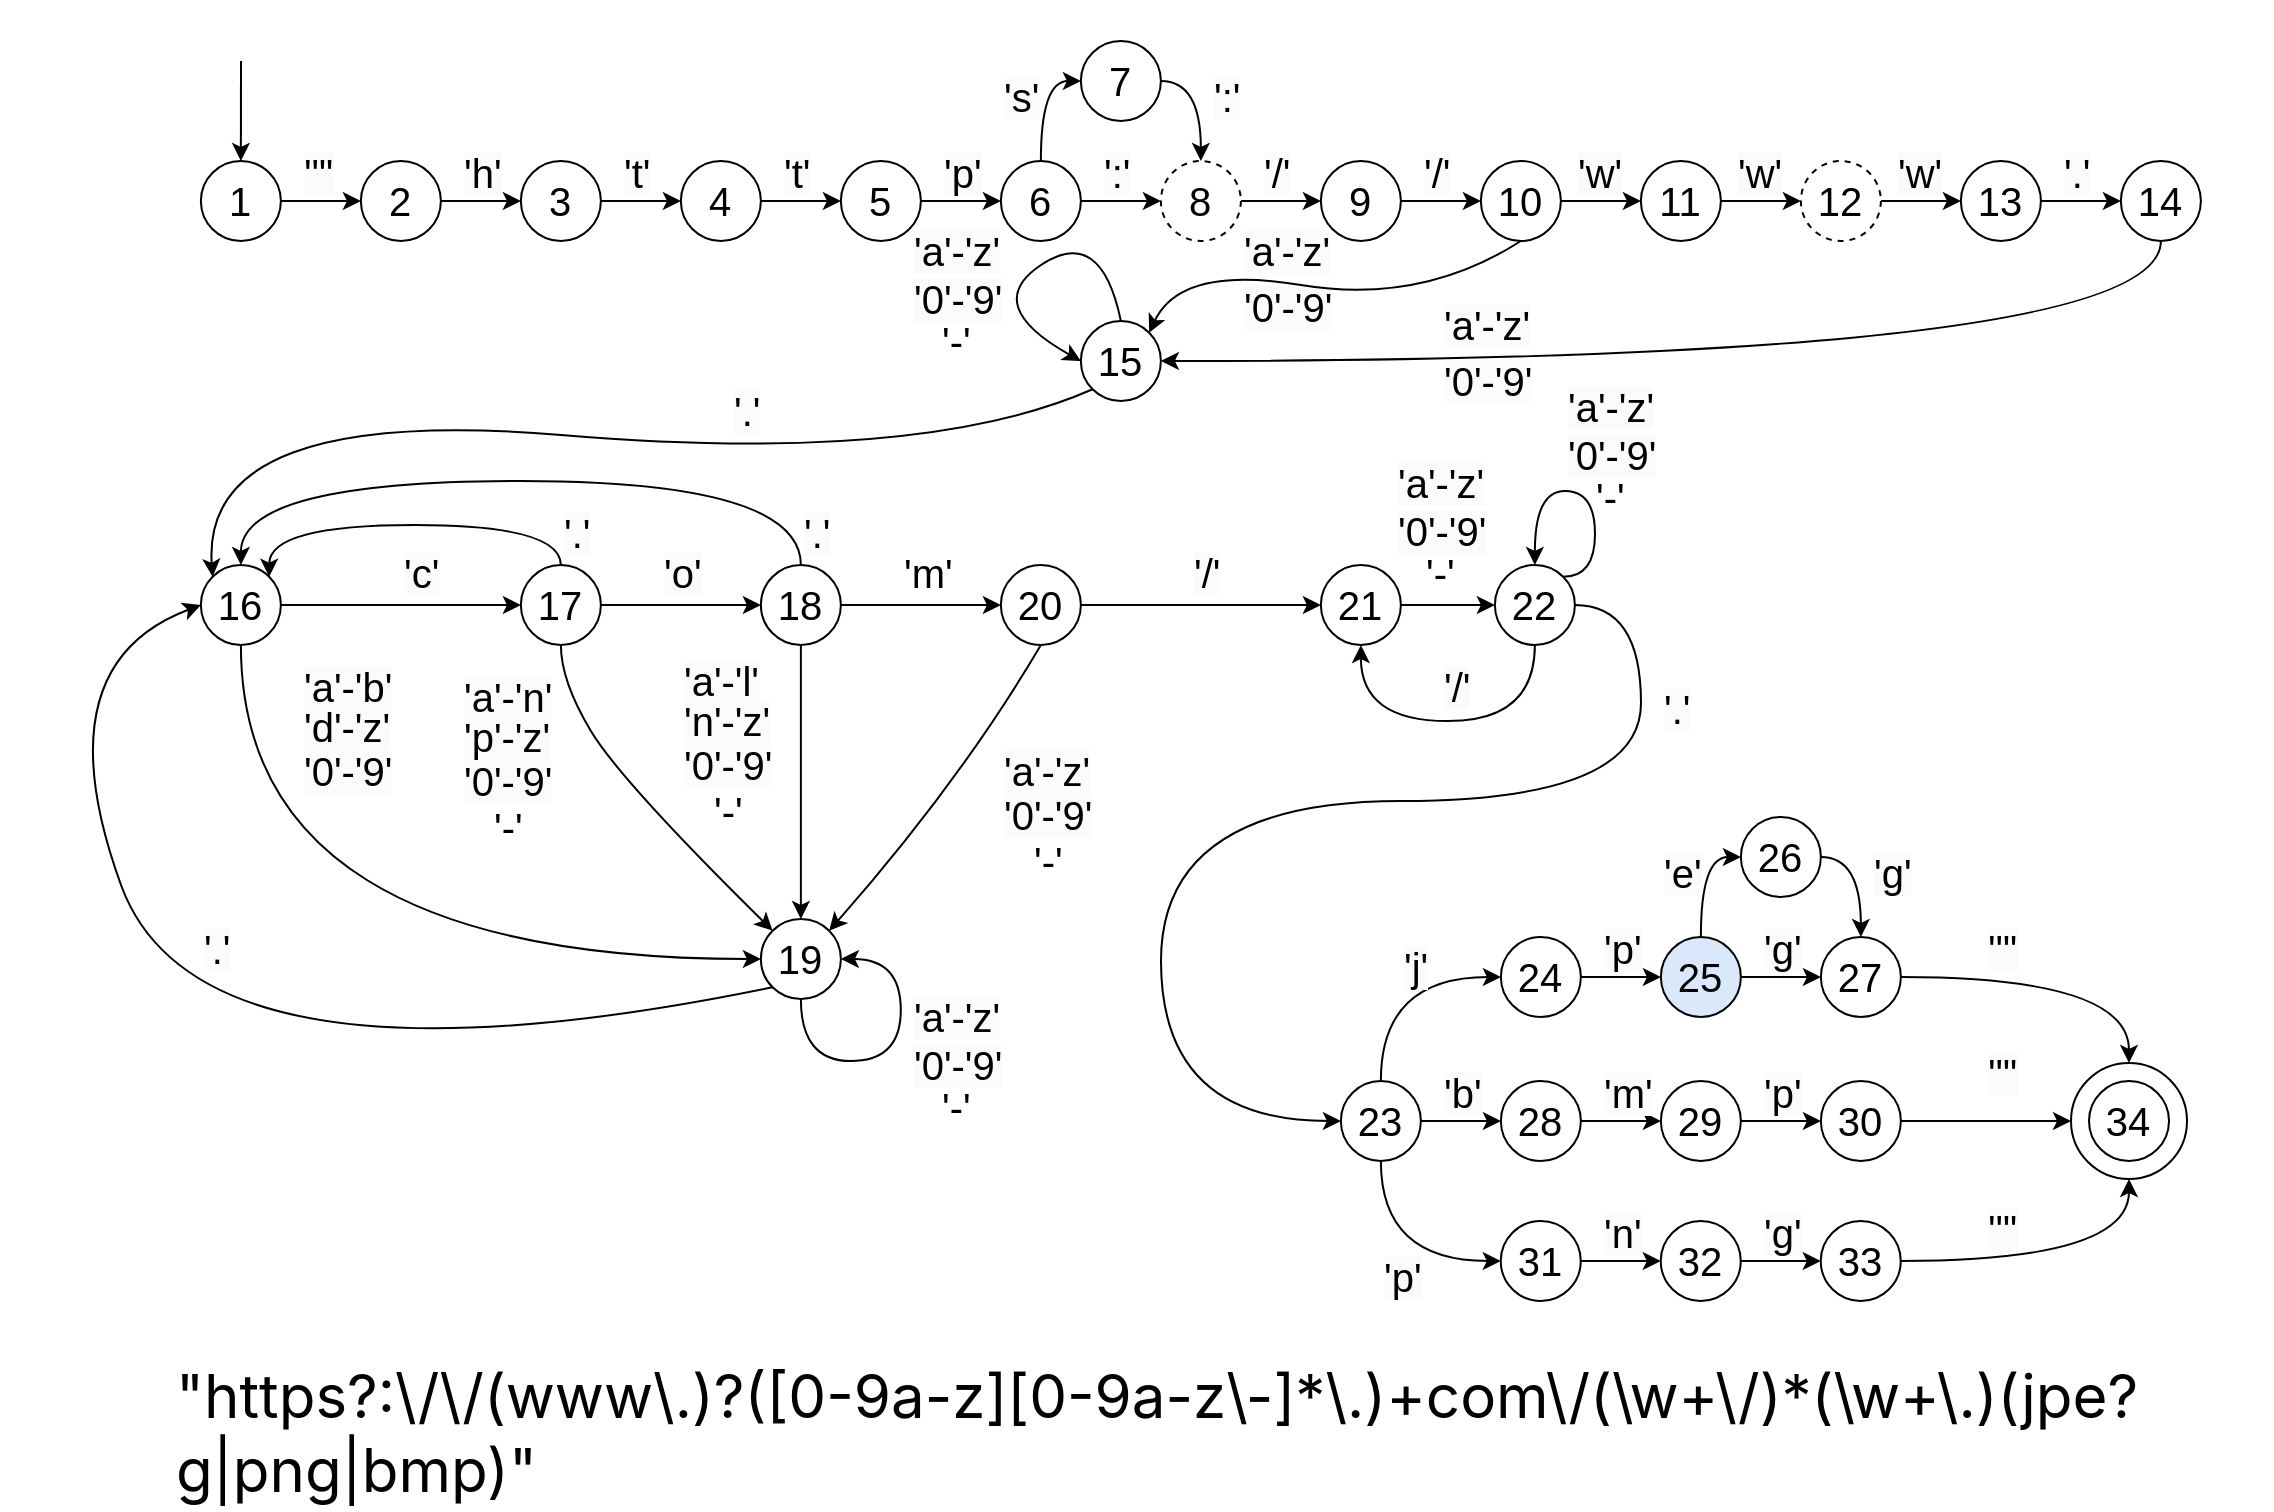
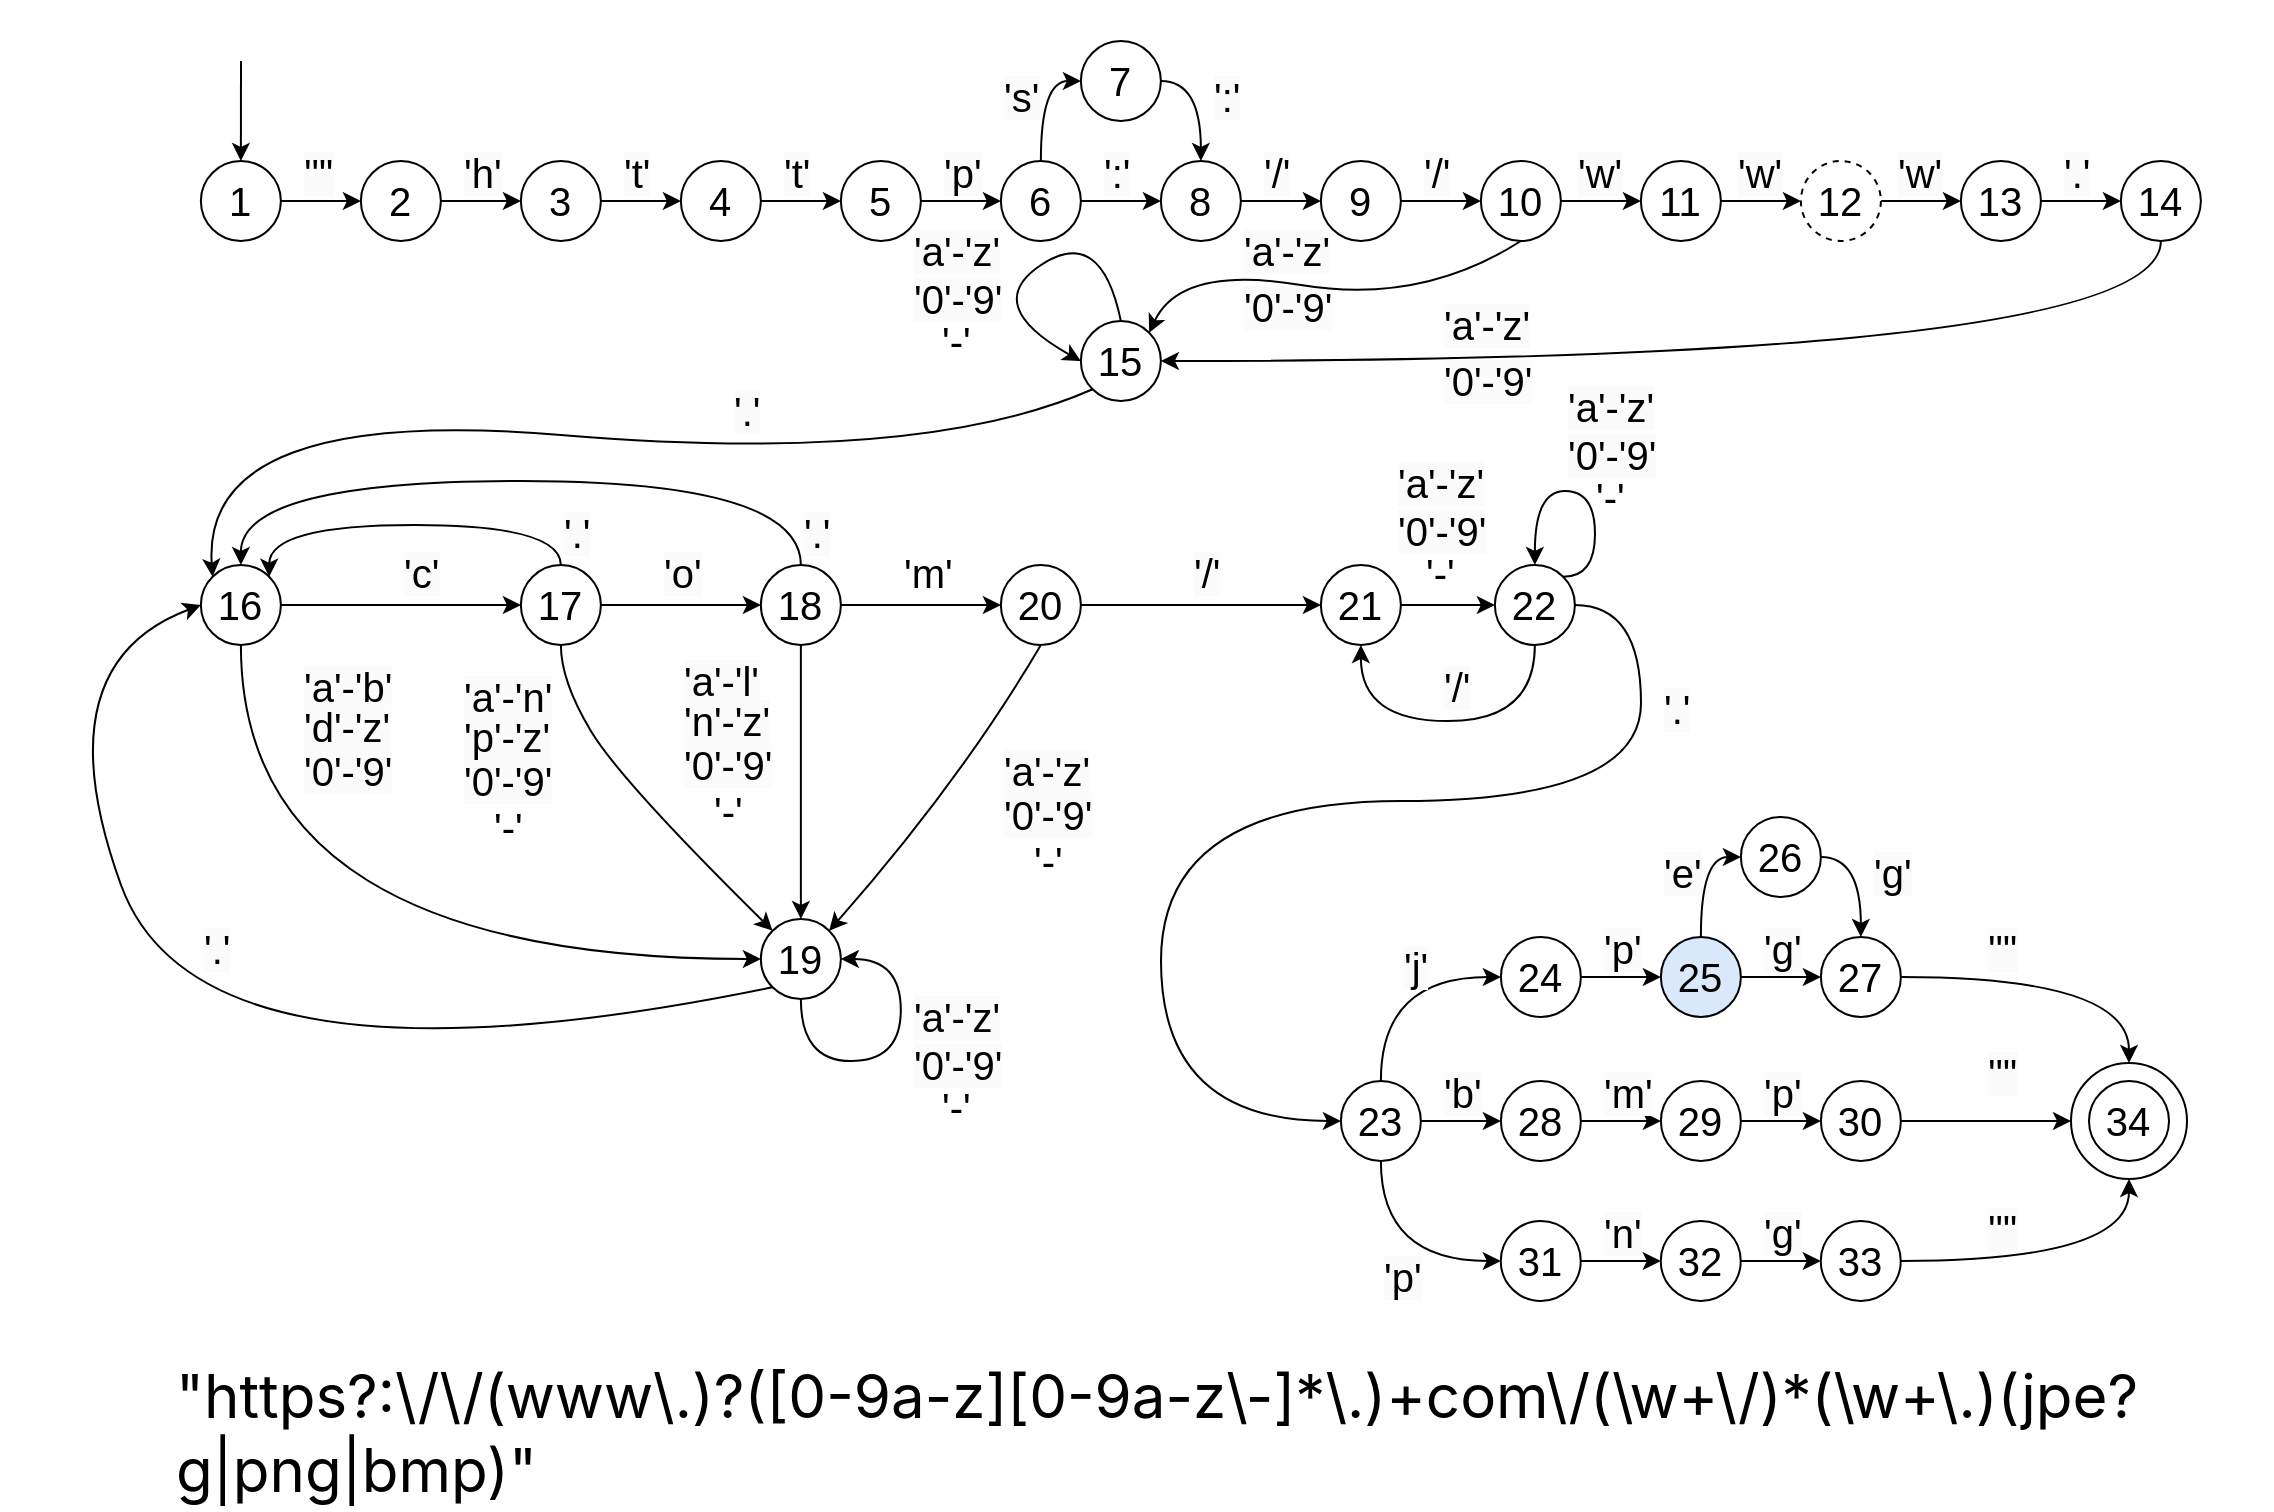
(1201, 201) -> (1201, 201)
